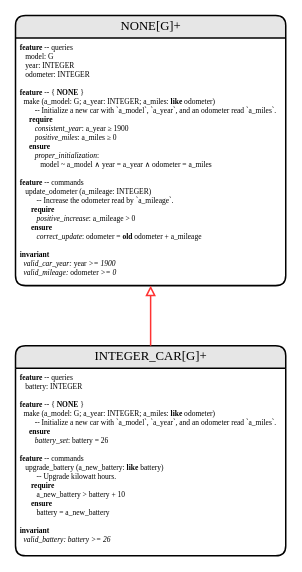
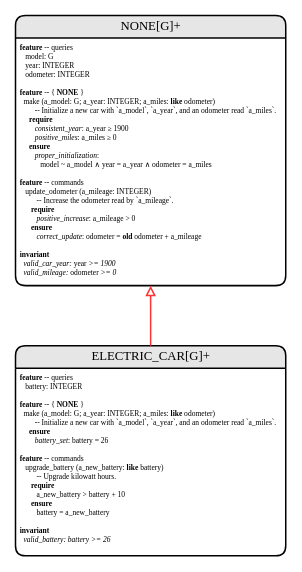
(151, 357) -> (151, 357)
